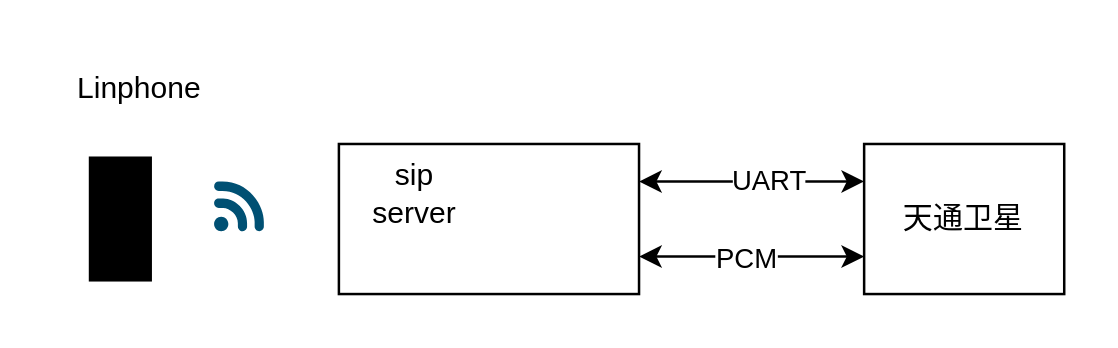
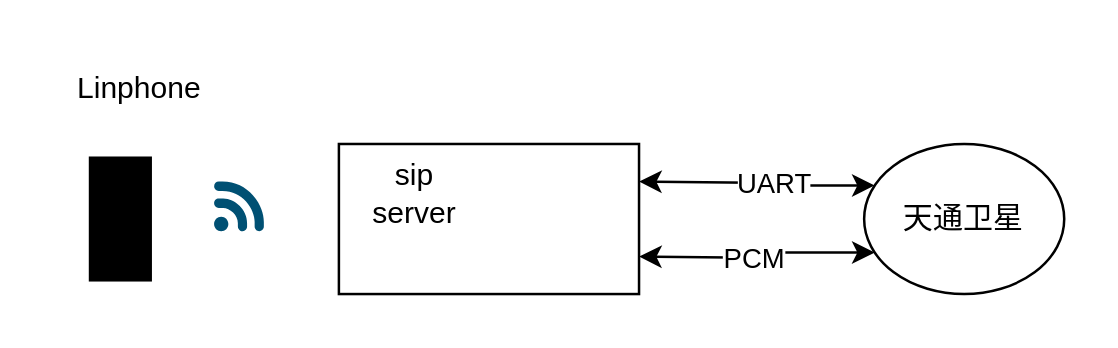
(964, 219) -> (964, 219)
